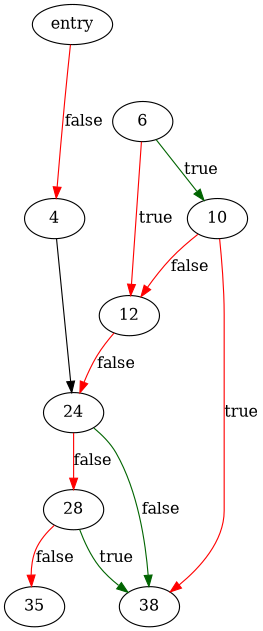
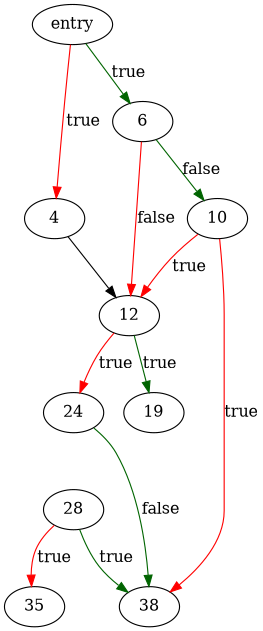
none -> (105, 69)
(84, 122) -> (84, 122)
(201, 170) -> (201, 170)
(156, 219) -> (156, 219)
(190, 267) -> (190, 267)
(64, 310) -> (88, 262)
(116, 364) -> (116, 364)
none -> (154, 413)
(74, 456) -> none
(55, 558) -> (55, 558)
